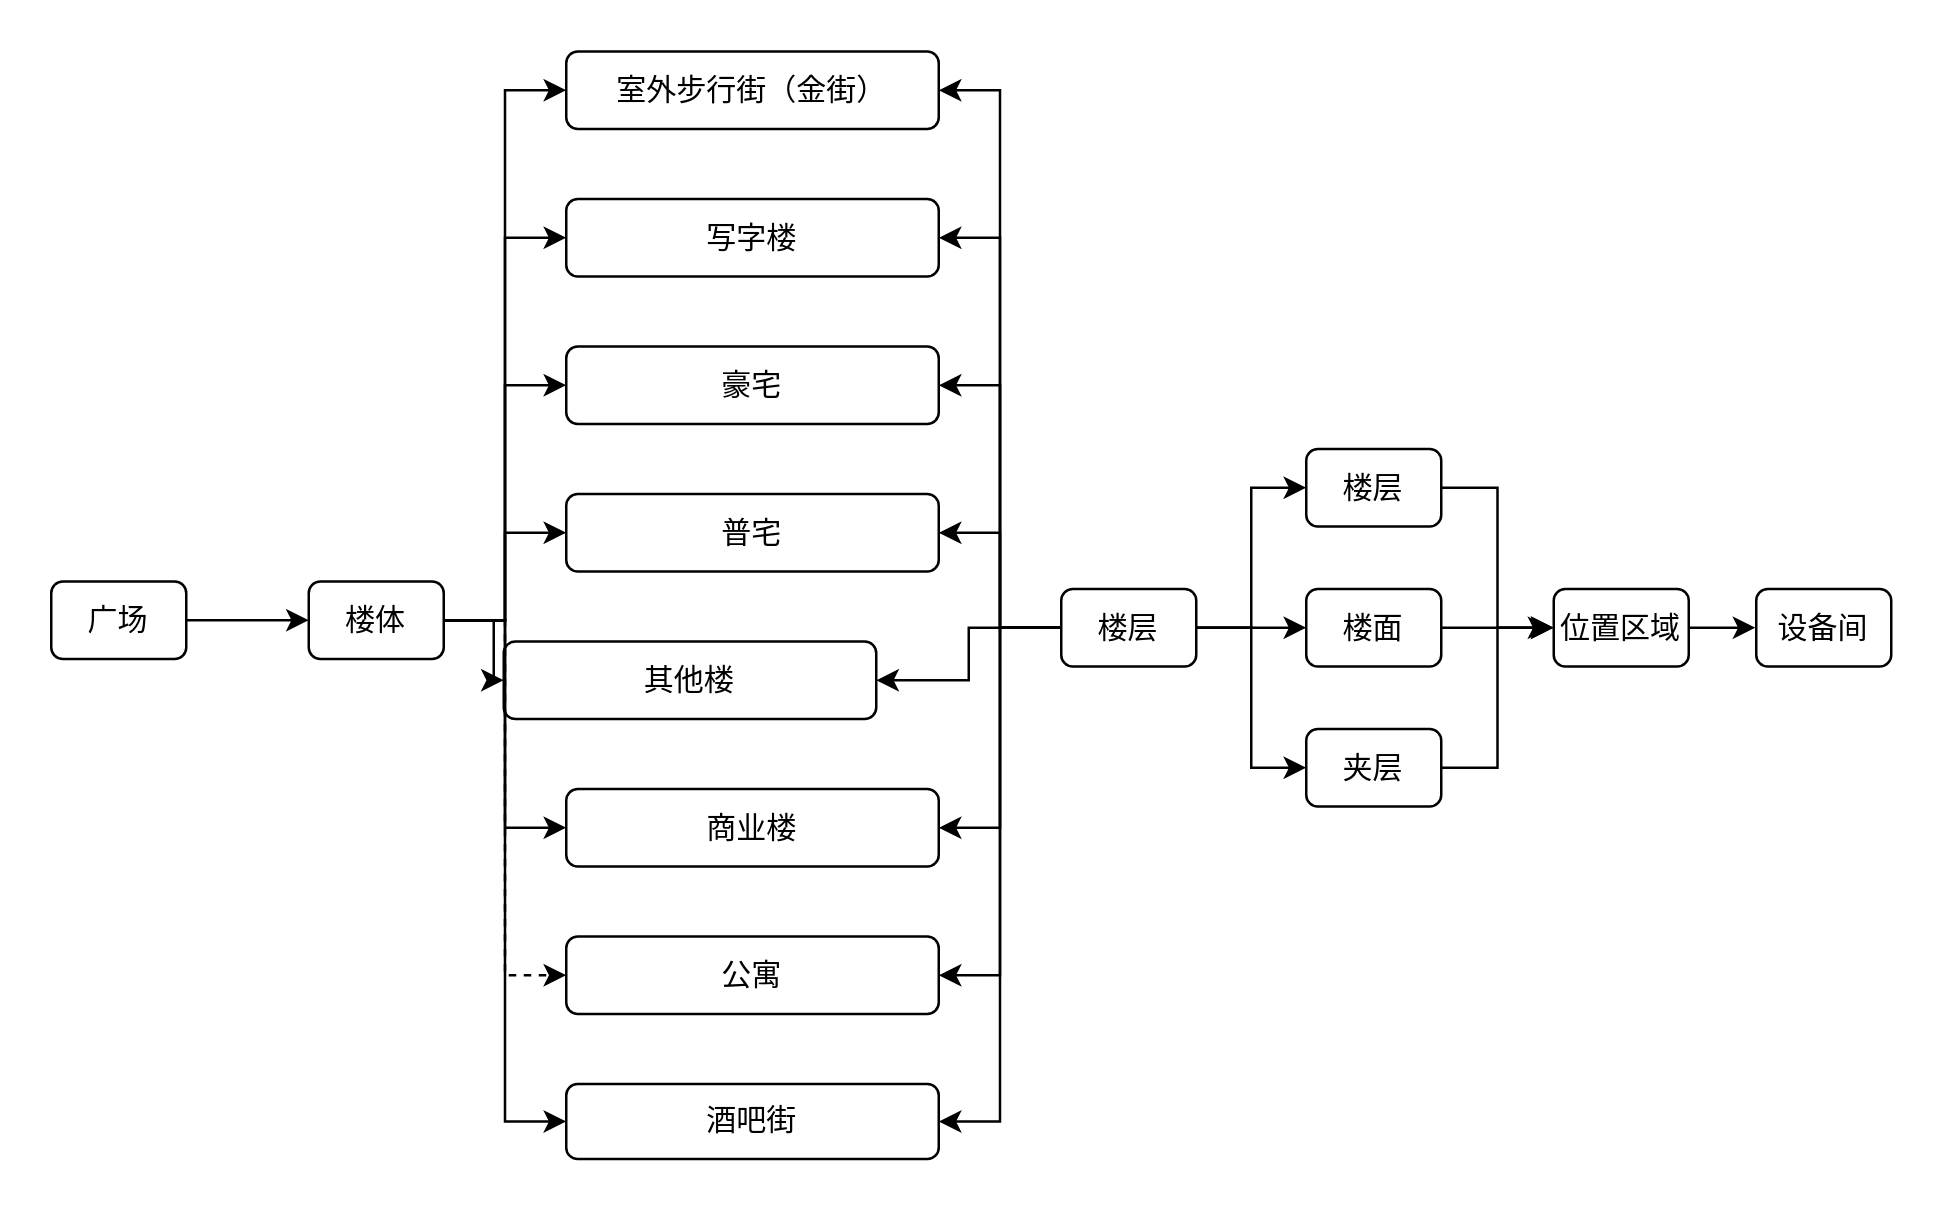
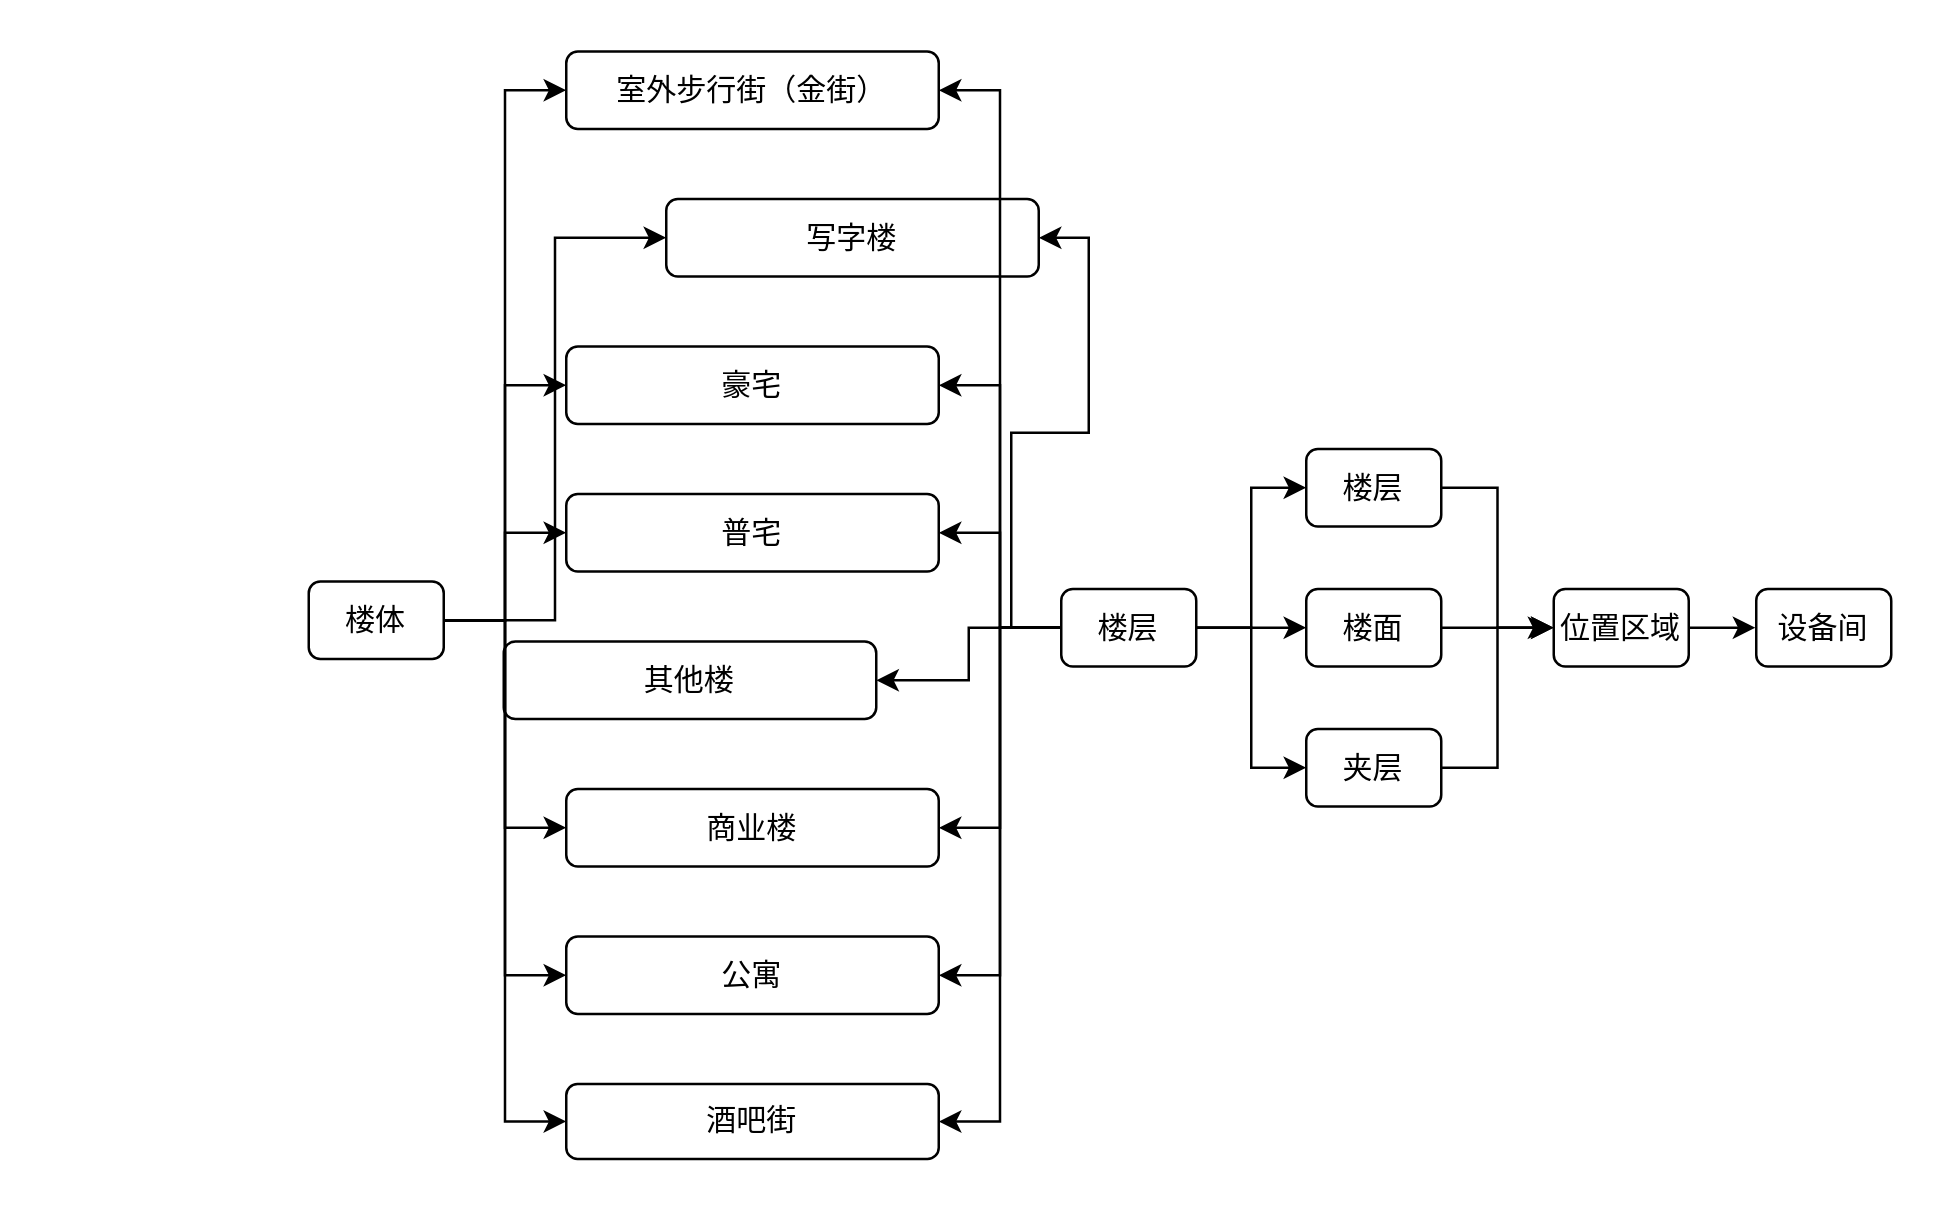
(753, 238) -> (853, 238)
(119, 620) -> none
(240, 620) -> none
(494, 655) -> none
(530, 975) -> (530, 975)
